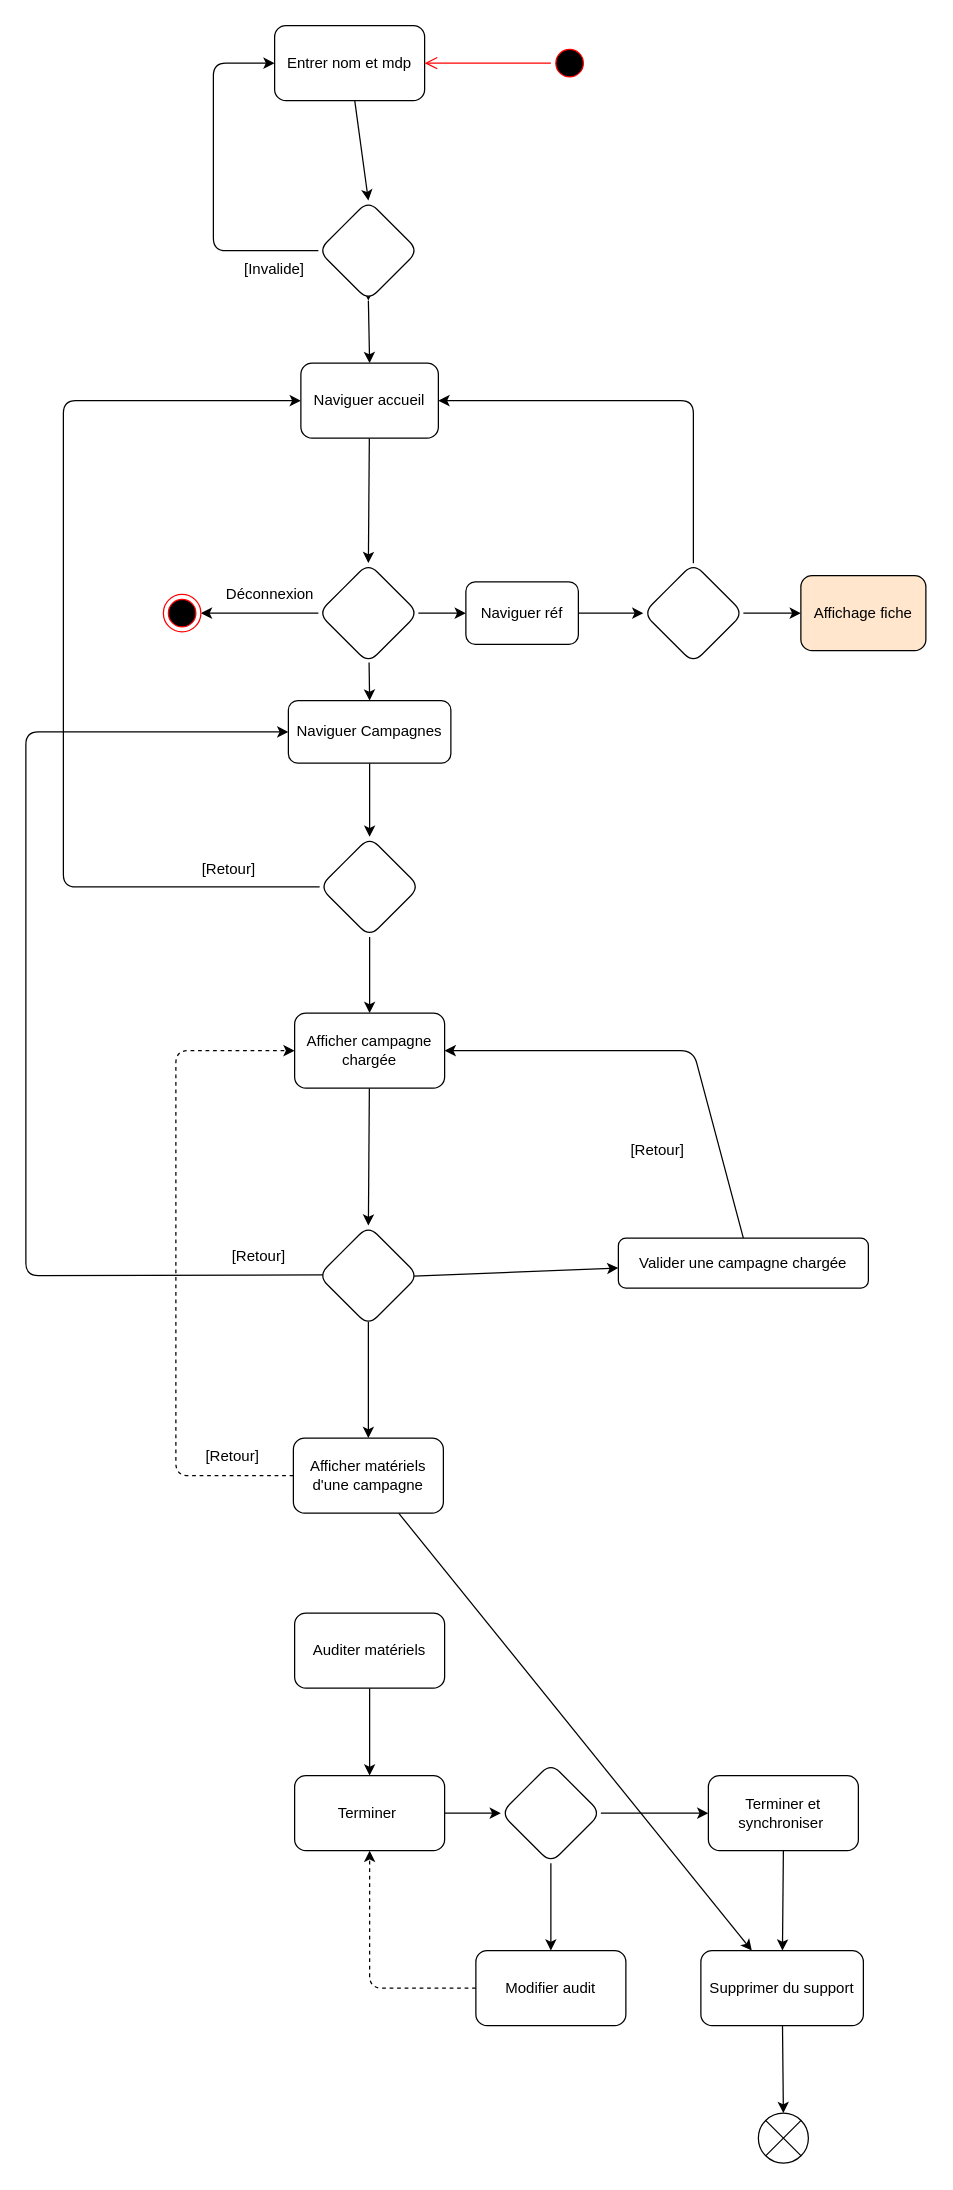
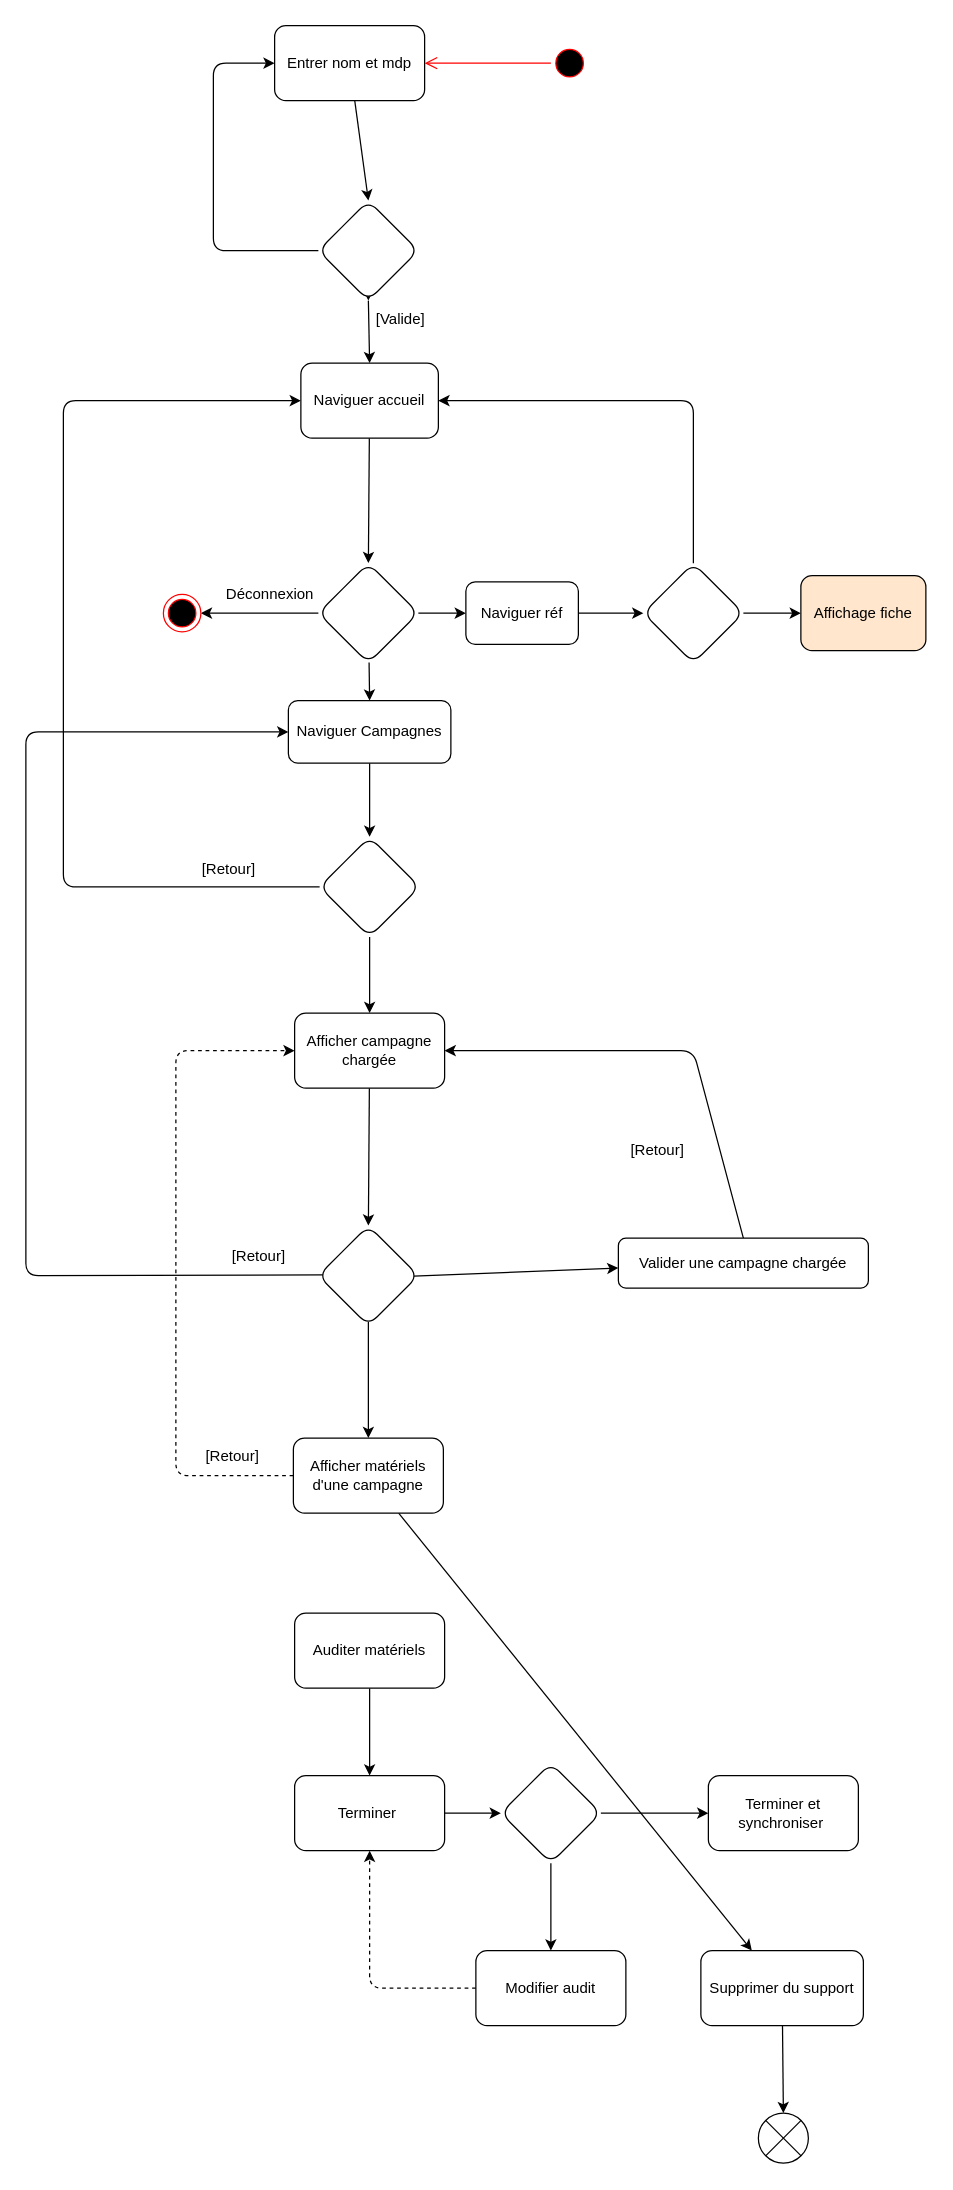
(274, 269) -> none
none -> (401, 319)
(783, 1897) -> none
